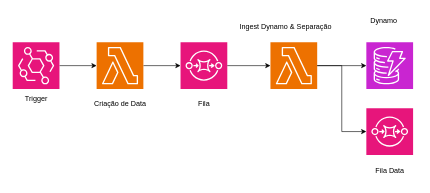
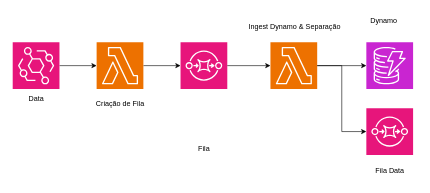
(285, 27) -> (294, 27)
(36, 99) -> (36, 99)
(120, 104) -> (120, 104)
(204, 104) -> (204, 149)
